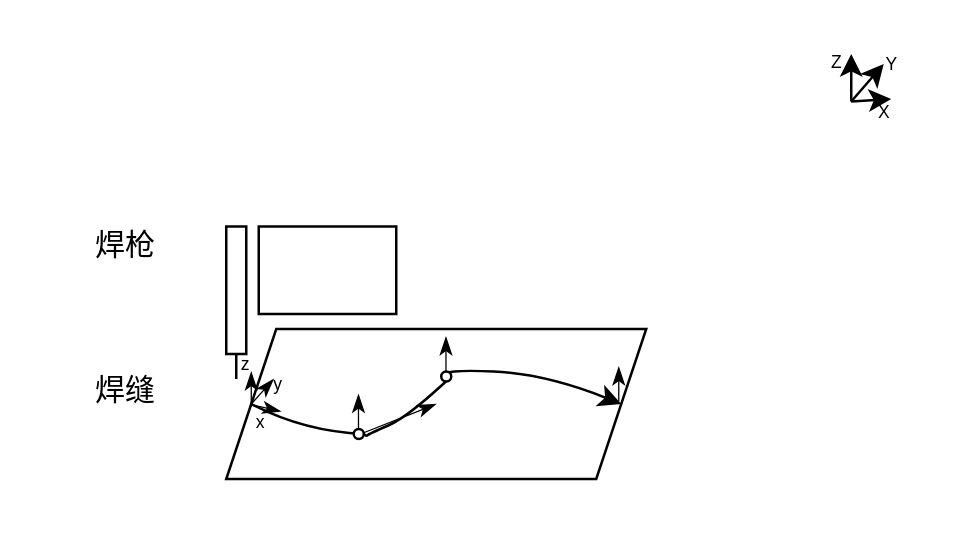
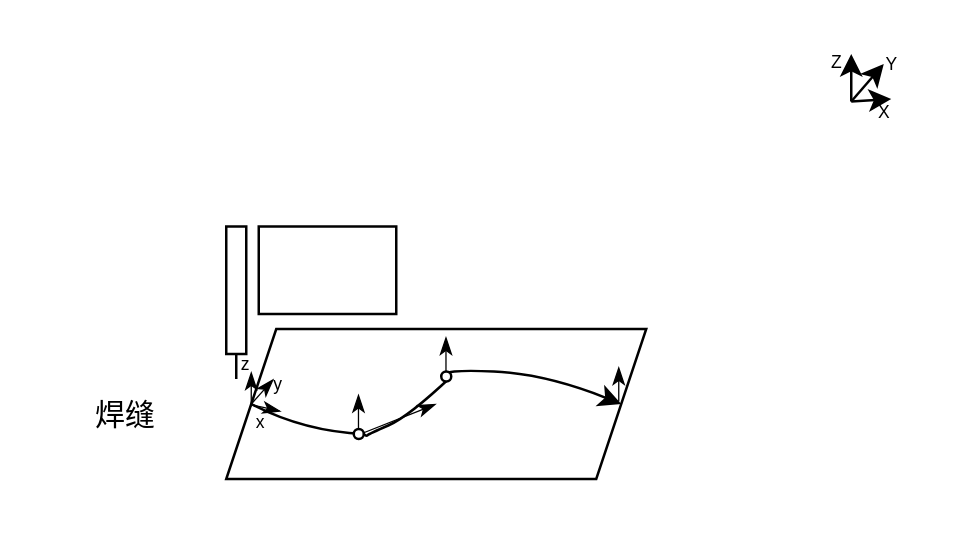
(126, 246) -> none
(126, 391) -> (126, 416)
